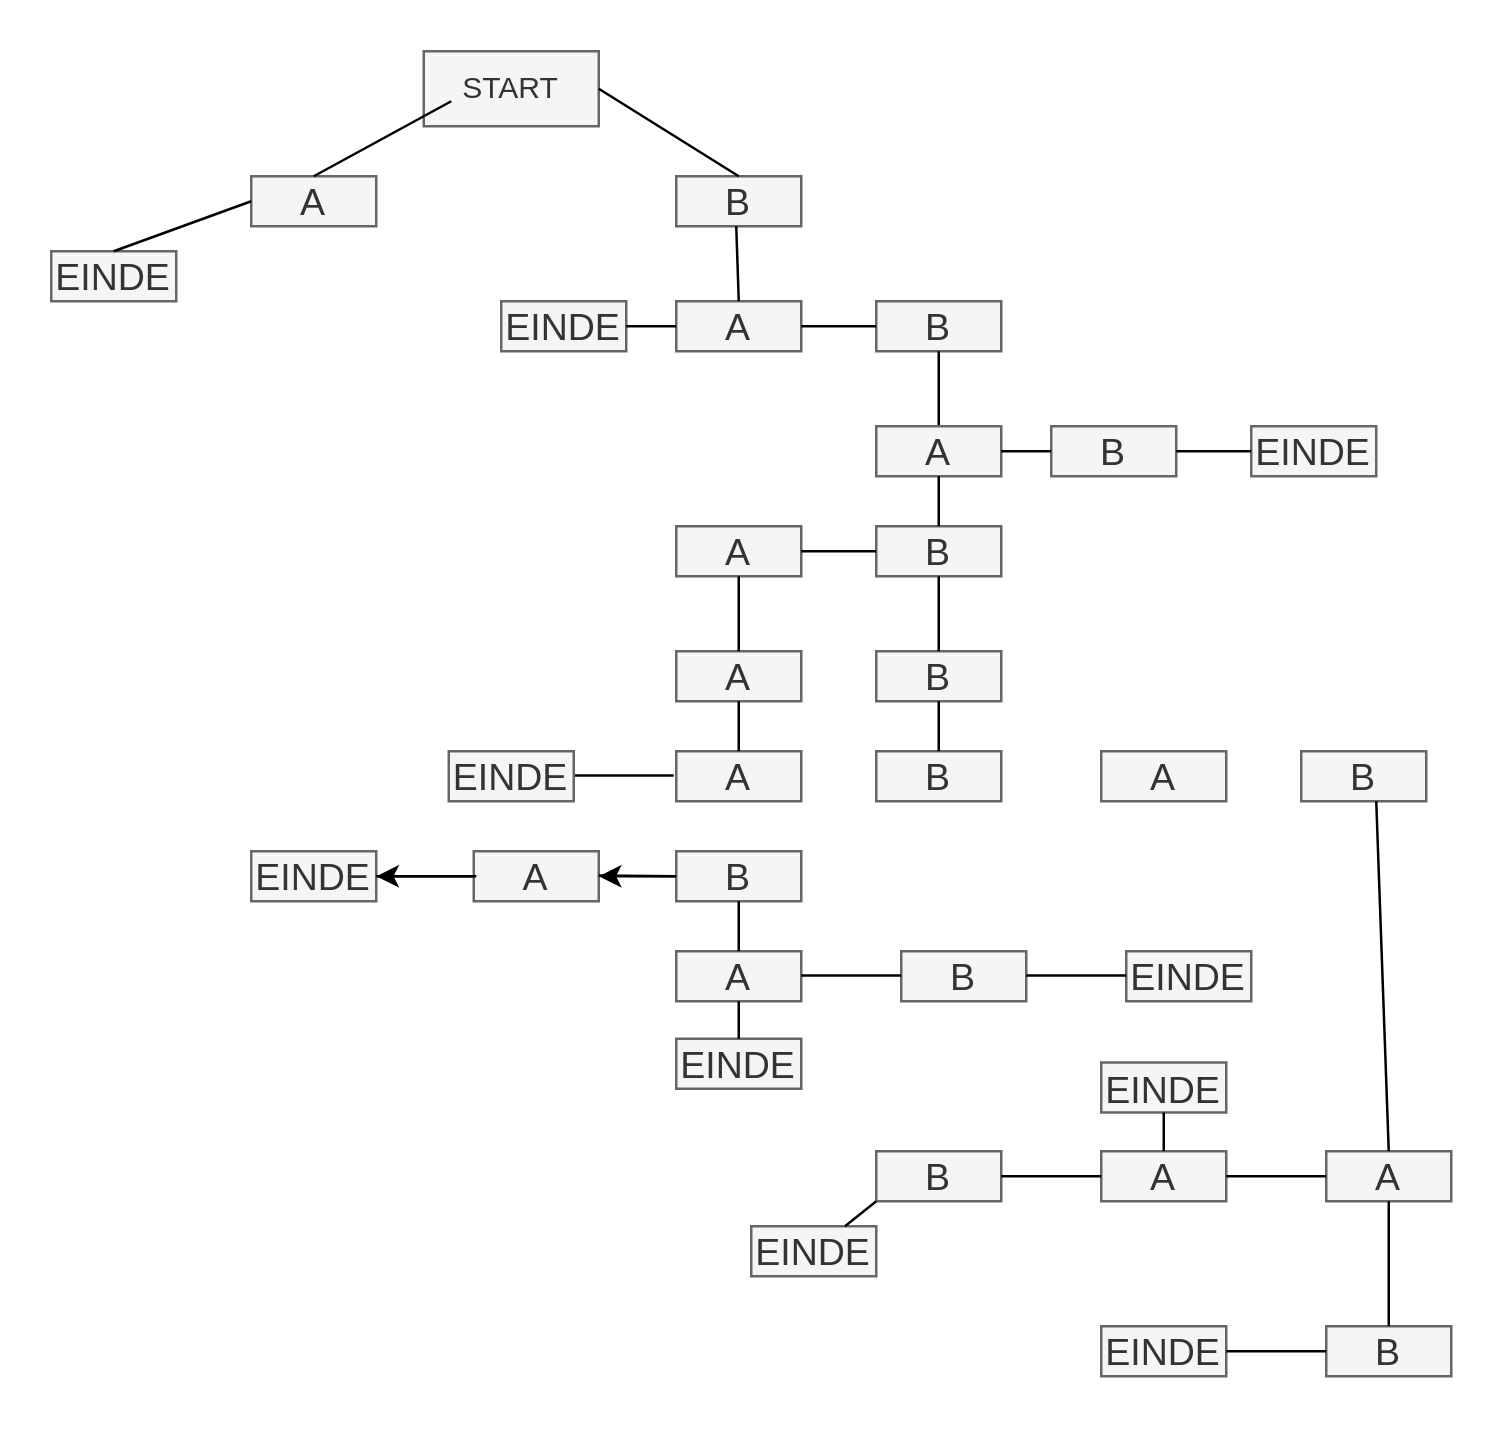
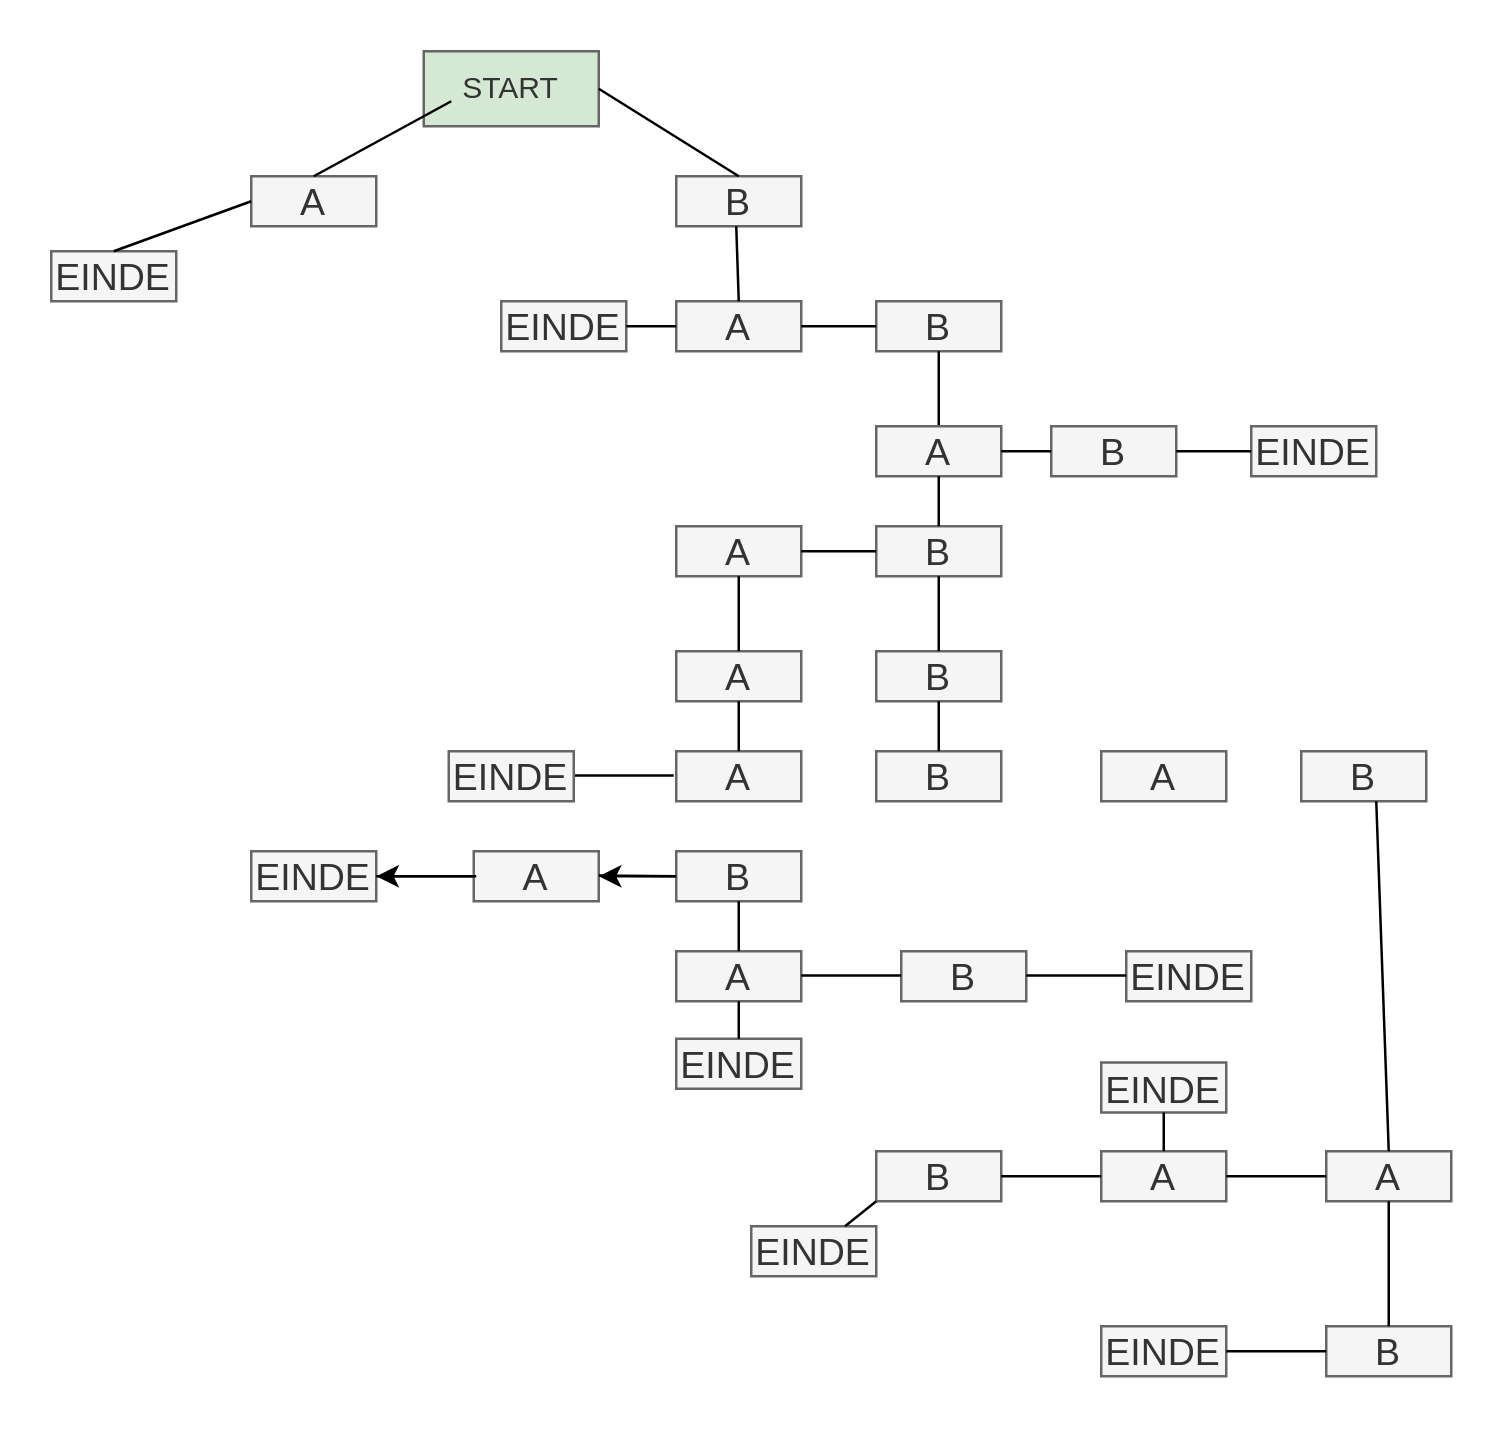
(511, 89) -> (511, 89)
